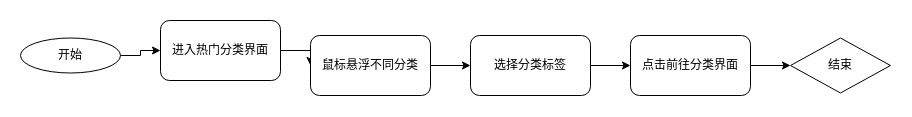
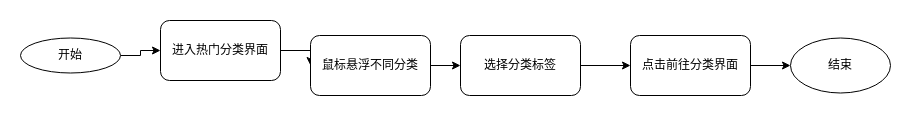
(531, 66) -> (521, 66)
(841, 66) -> (841, 66)
